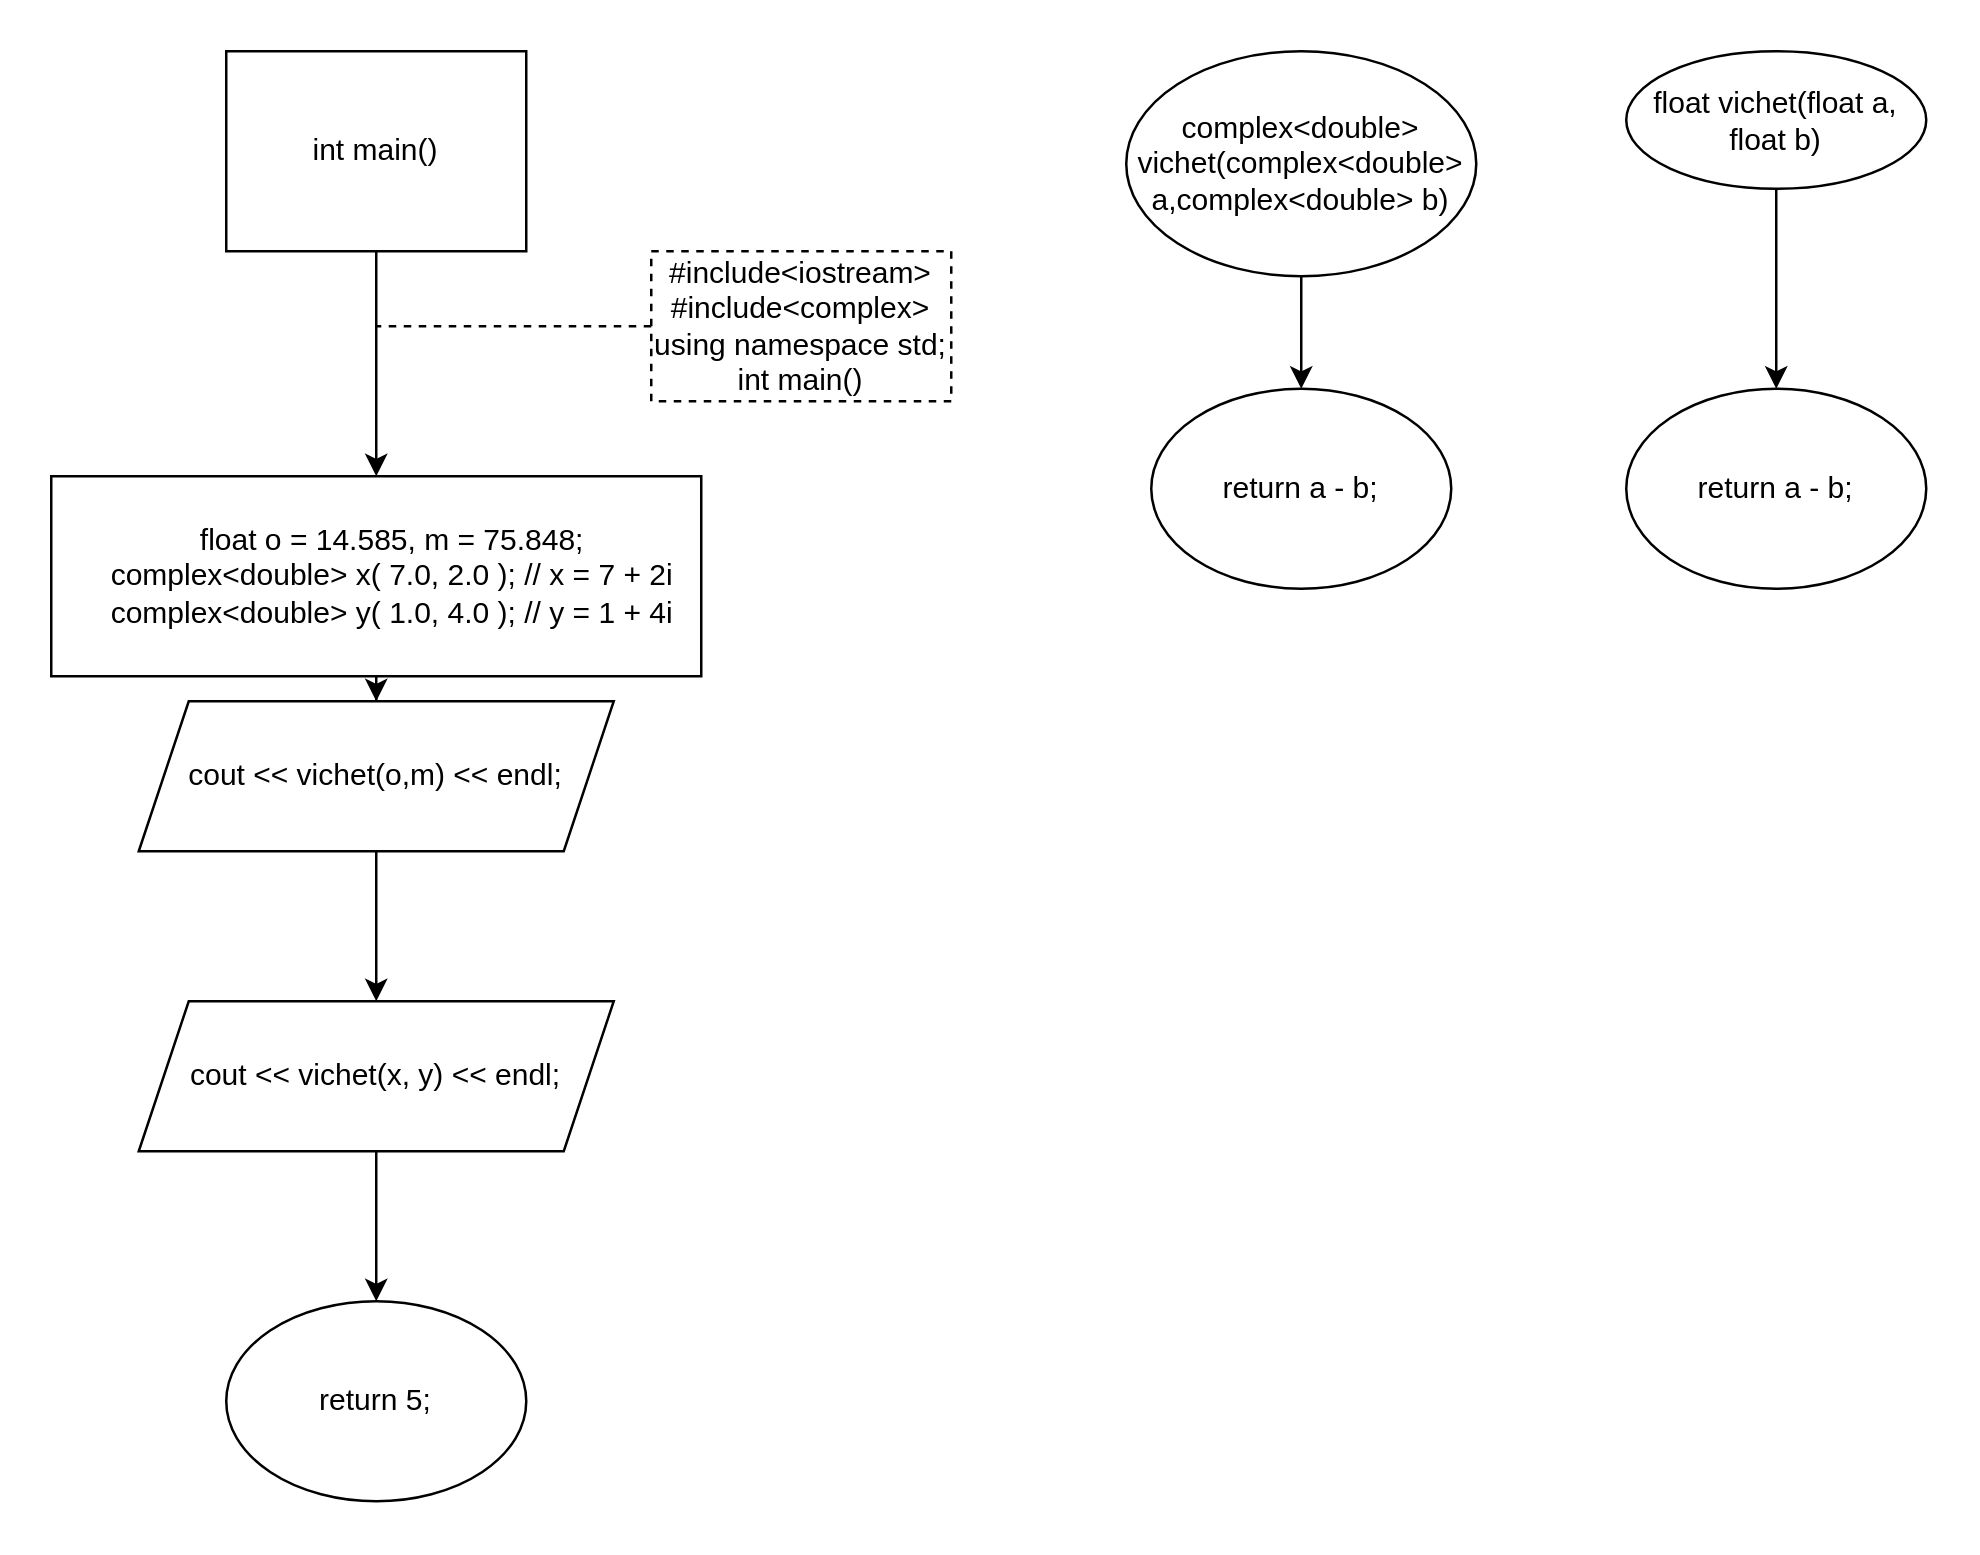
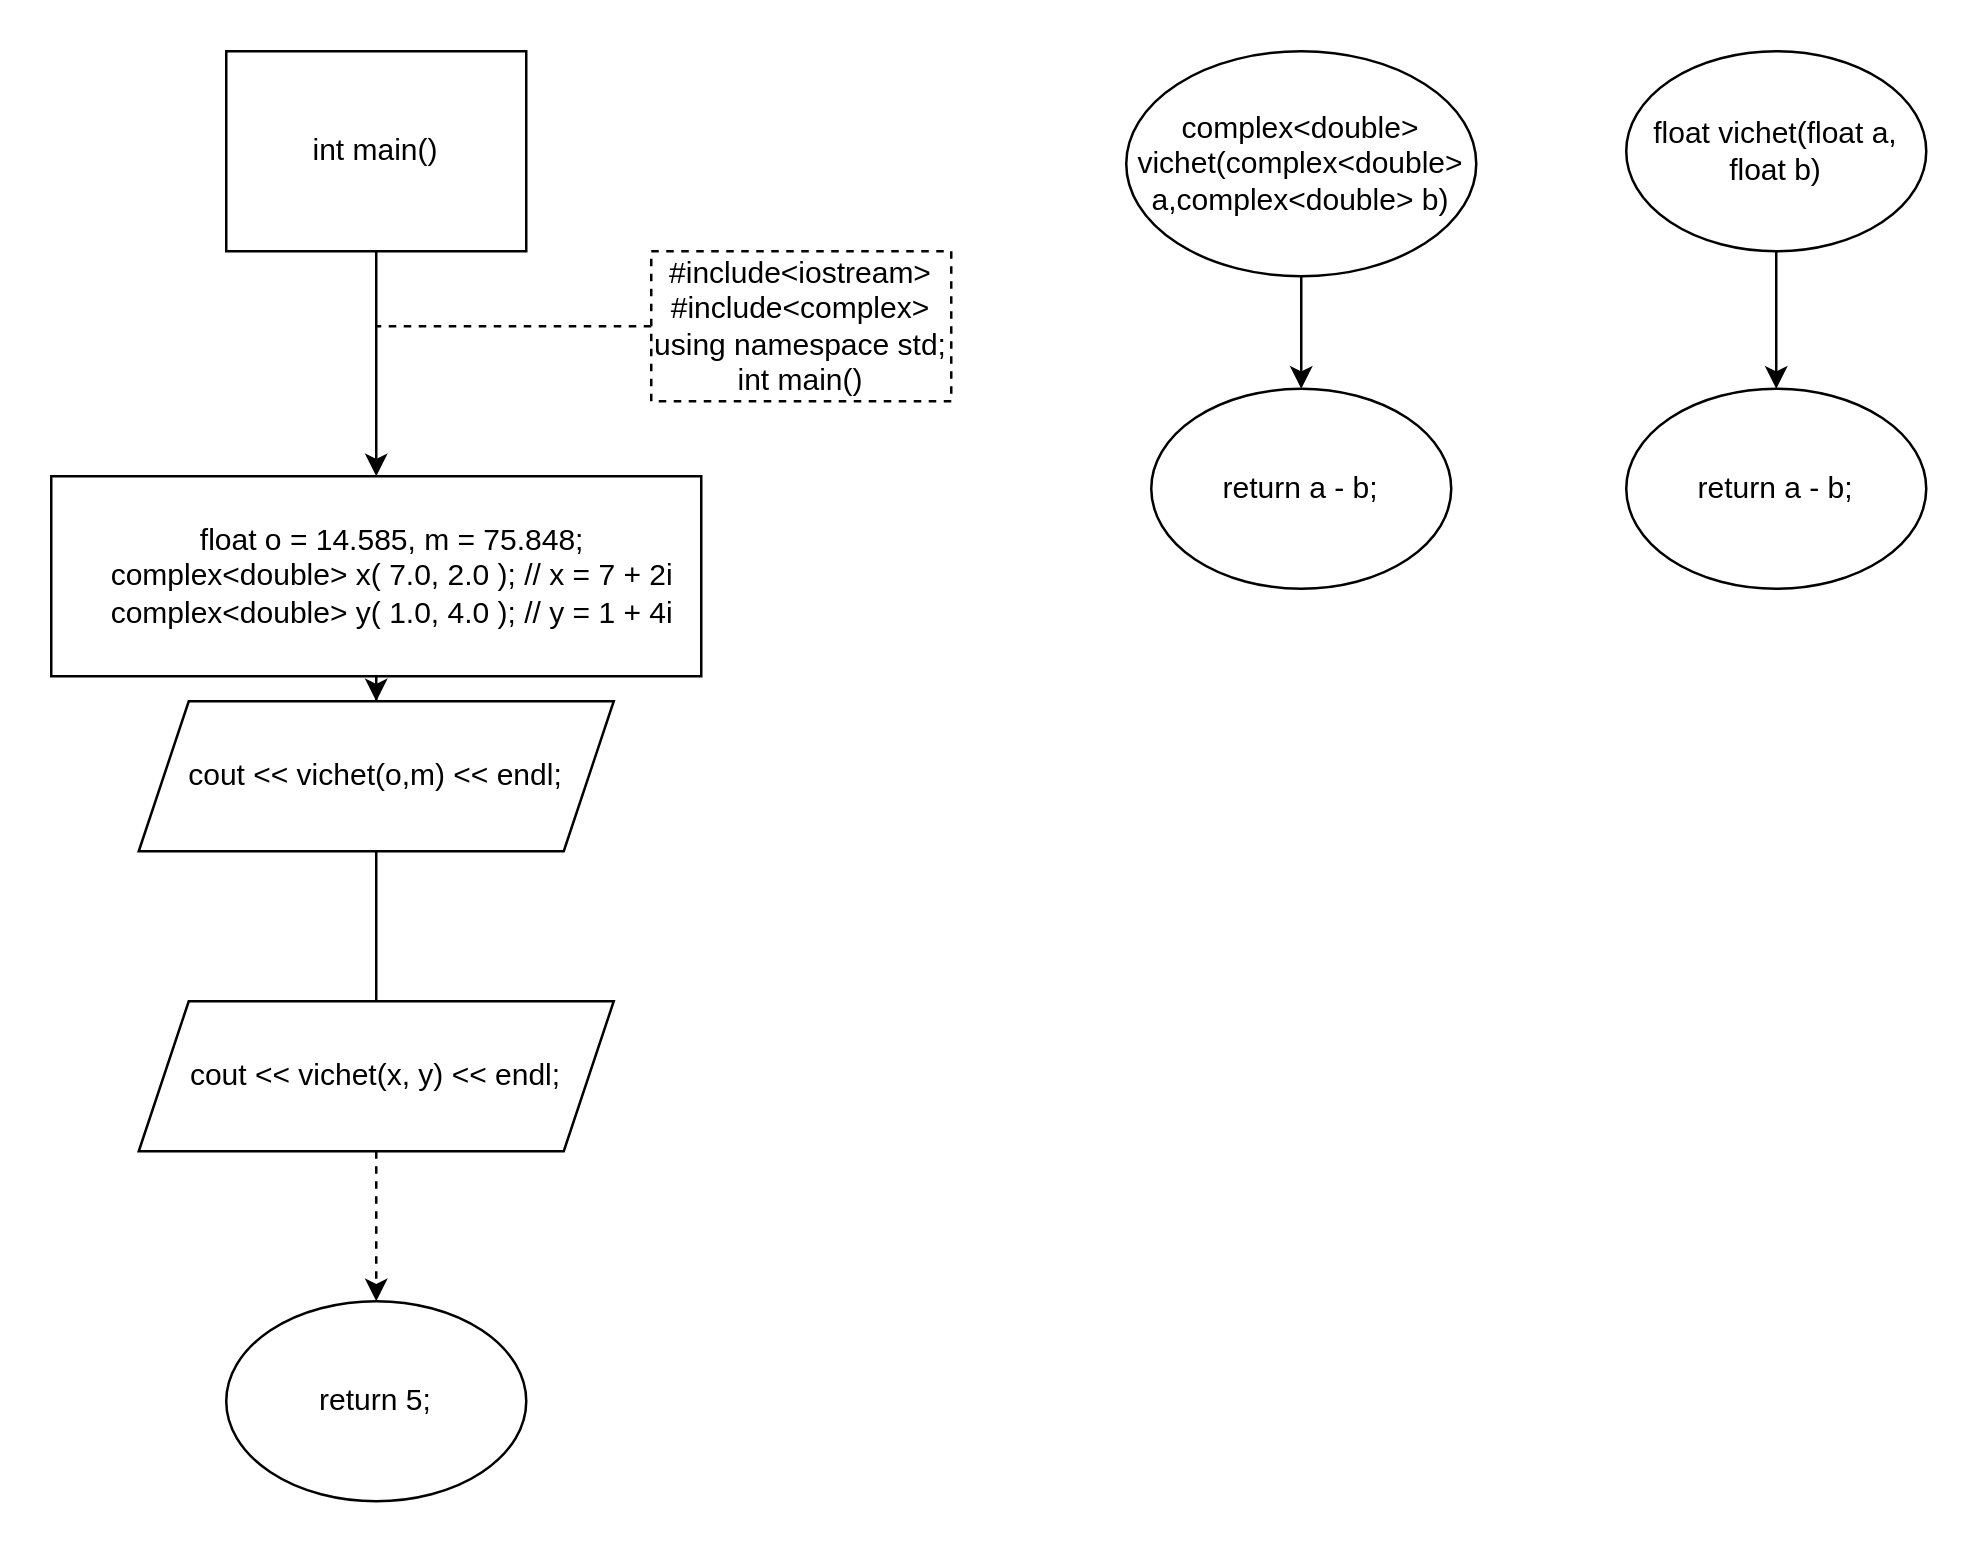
(1776, 120) -> (1776, 151)
(376, 983) -> (376, 990)
(376, 1221) -> (376, 1221)
